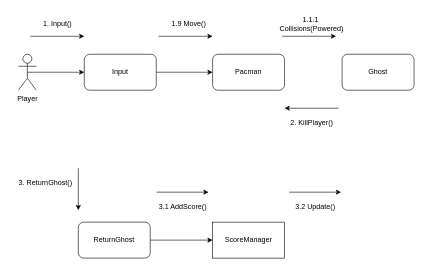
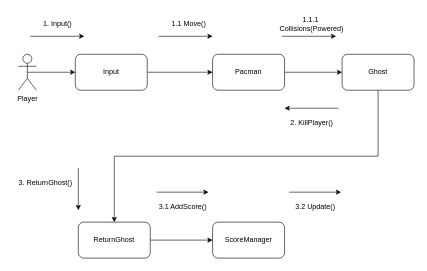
(189, 24) -> (189, 24)
(120, 72) -> (111, 72)
none -> (336, 72)
none -> (114, 156)
(249, 240) -> (249, 240)
